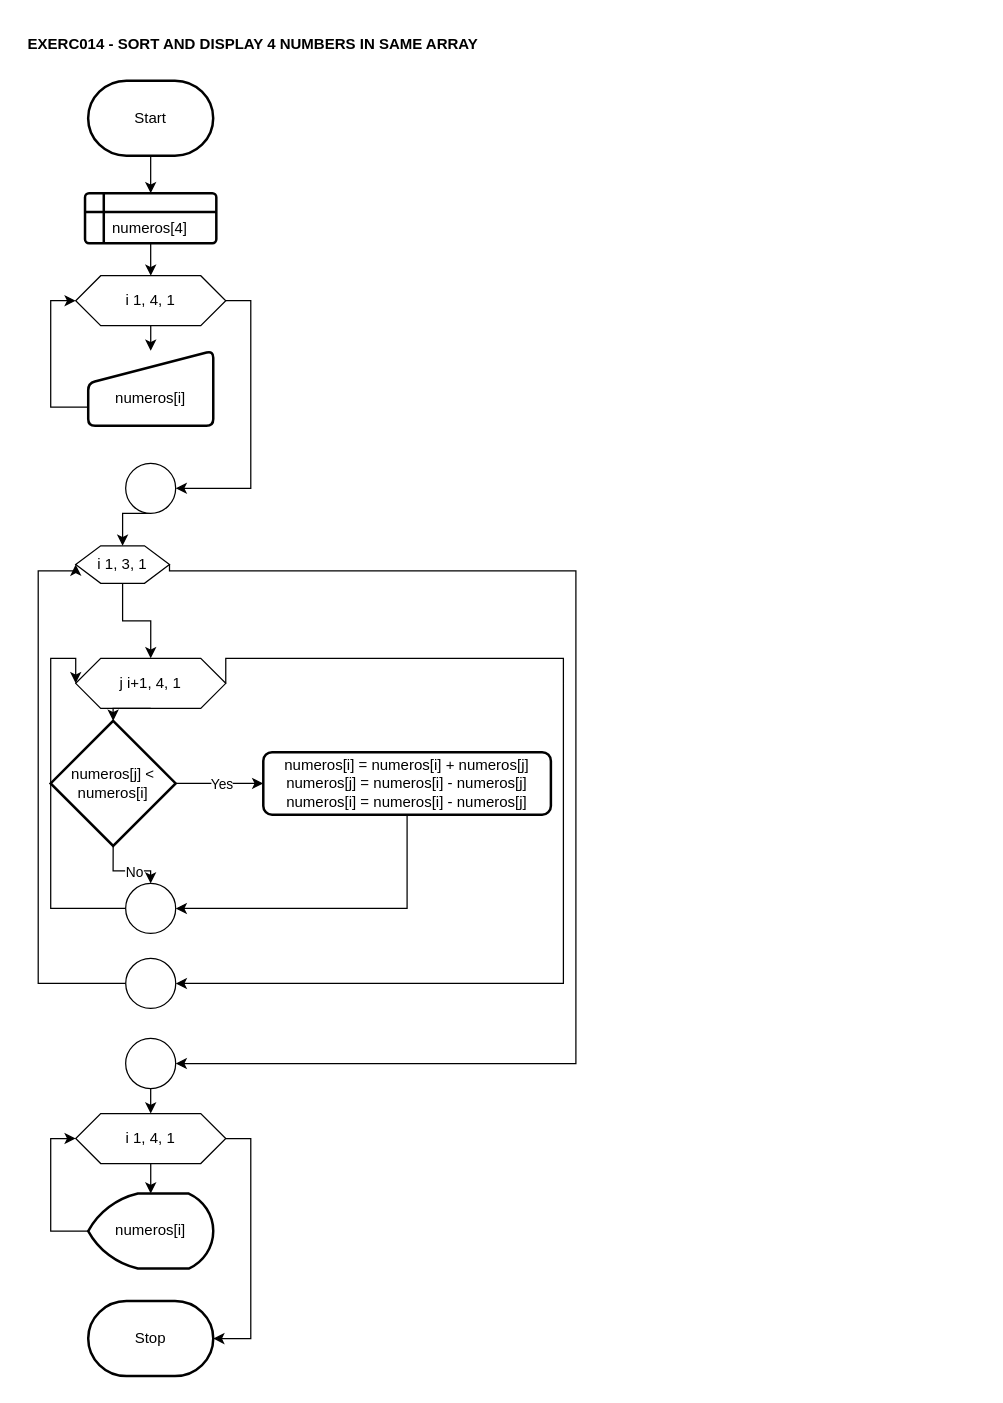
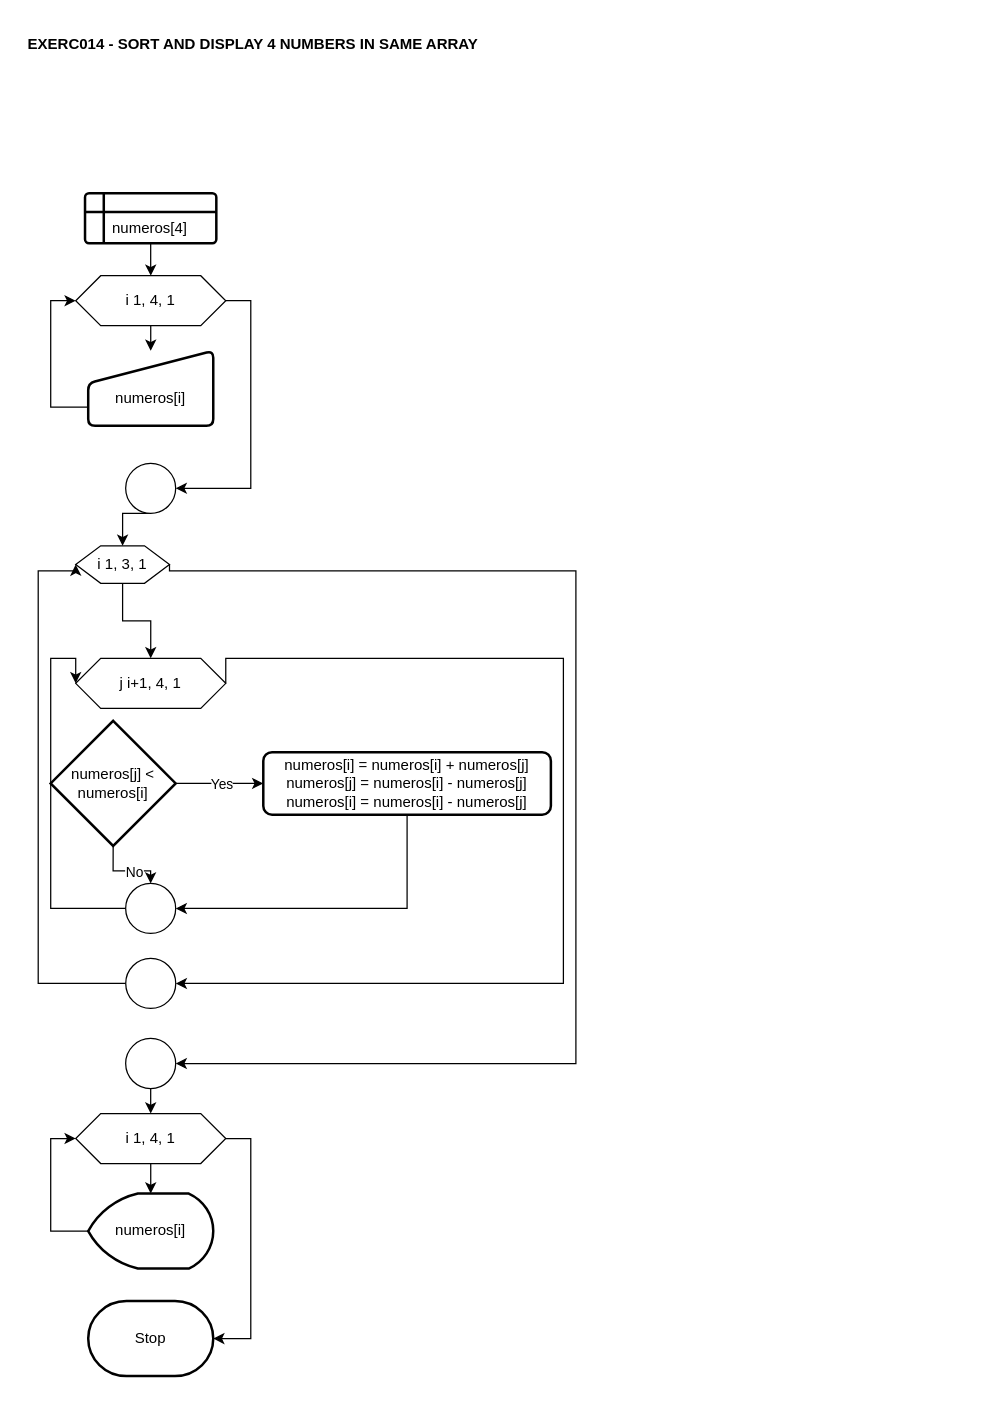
(151, 118) -> none
(151, 170) -> none
(114, 708) -> none
